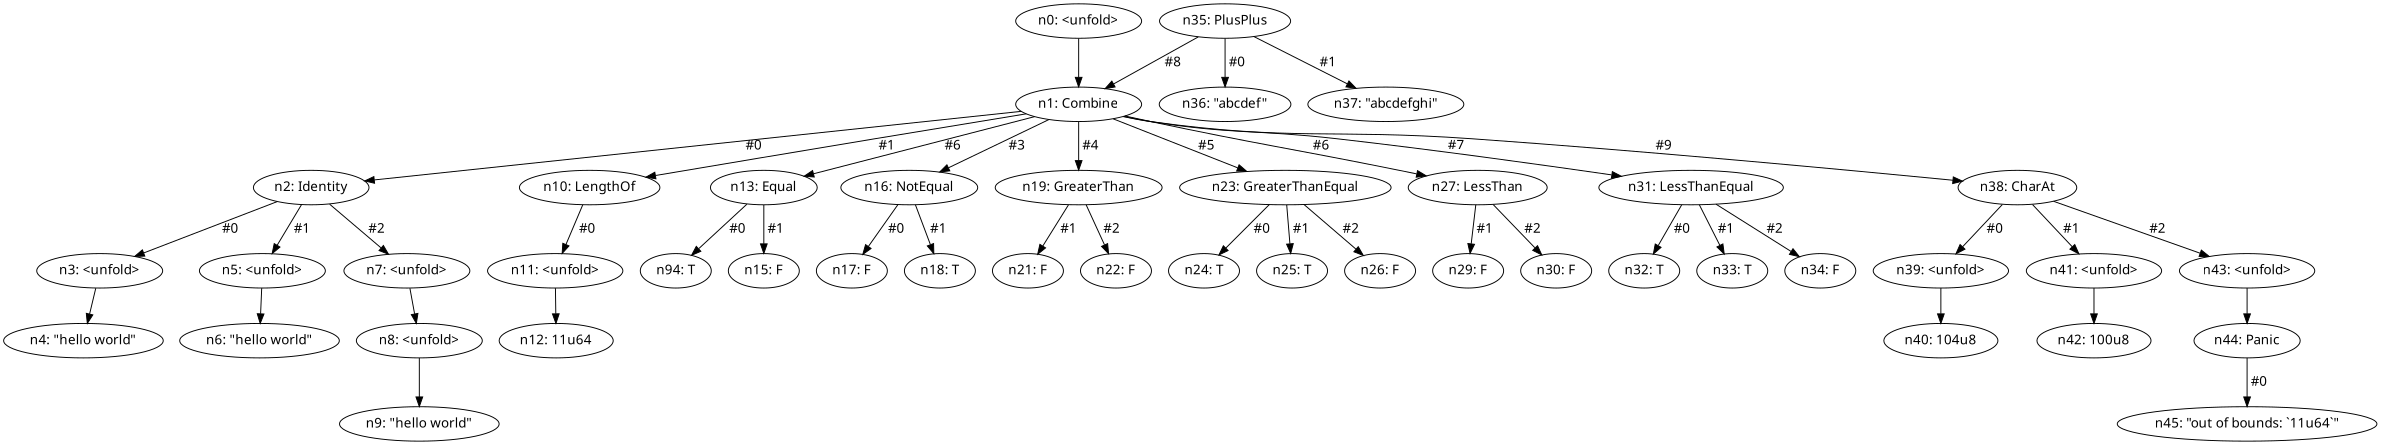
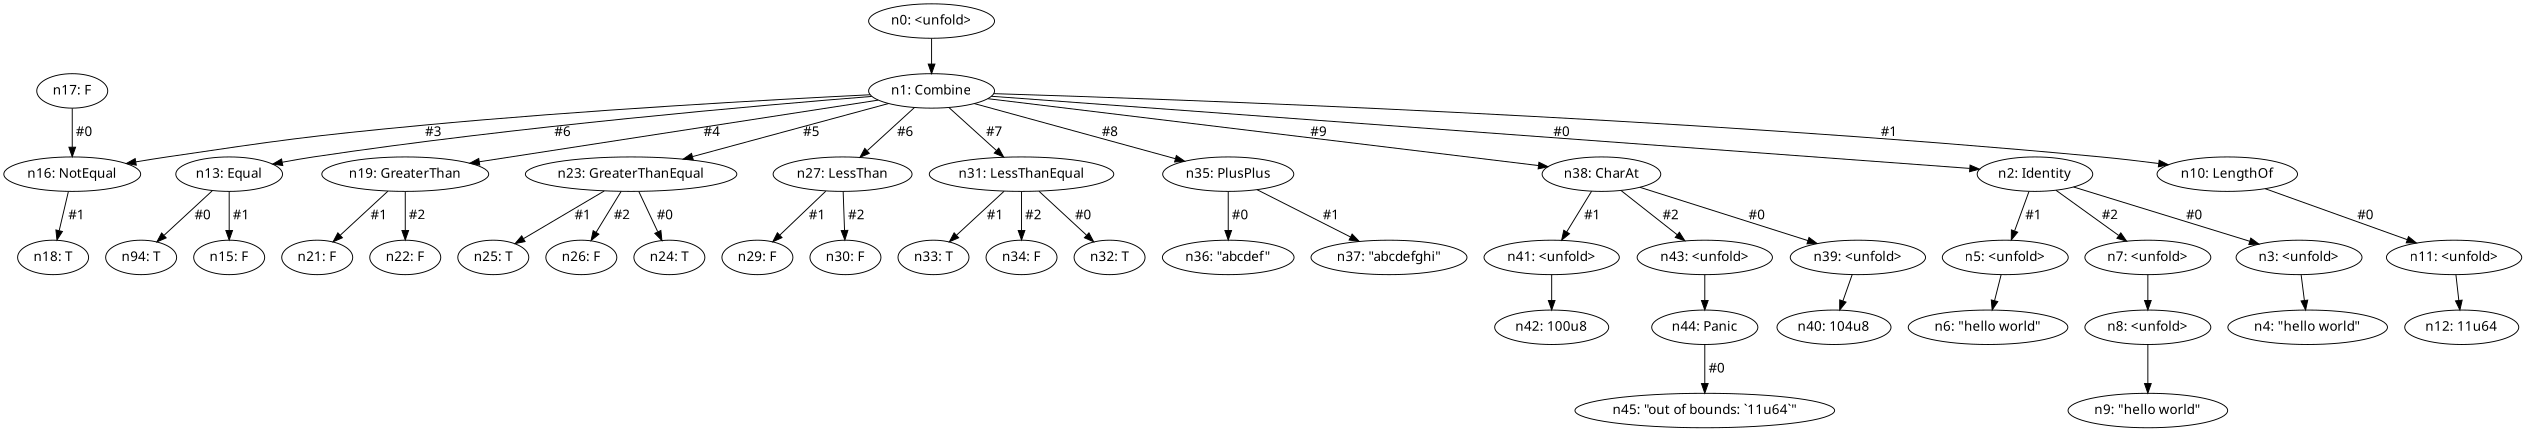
(1156, 60) -> (1075, 131)
(883, 226) -> (72, 128)
